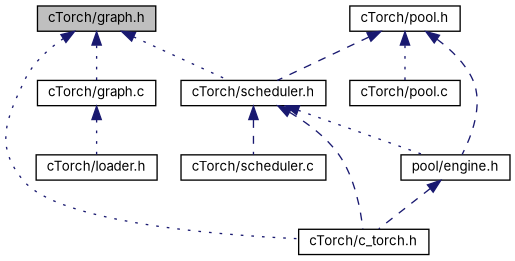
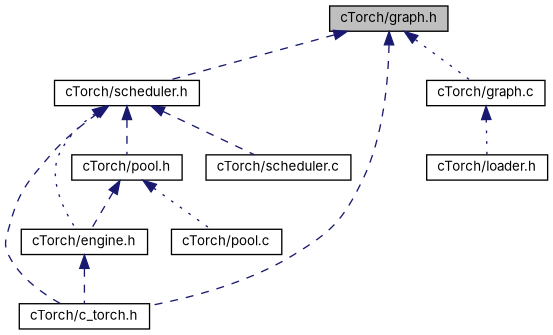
(181, 59) -> (251, 58)
(323, 59) -> (127, 137)
(455, 167) -> (84, 242)
(76, 209) -> (330, 229)
